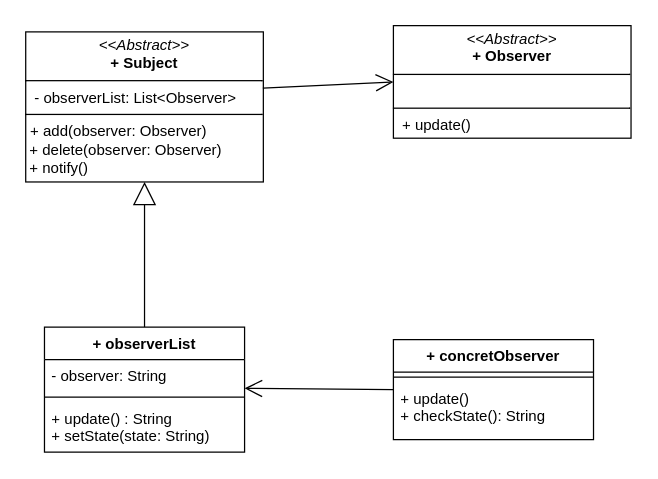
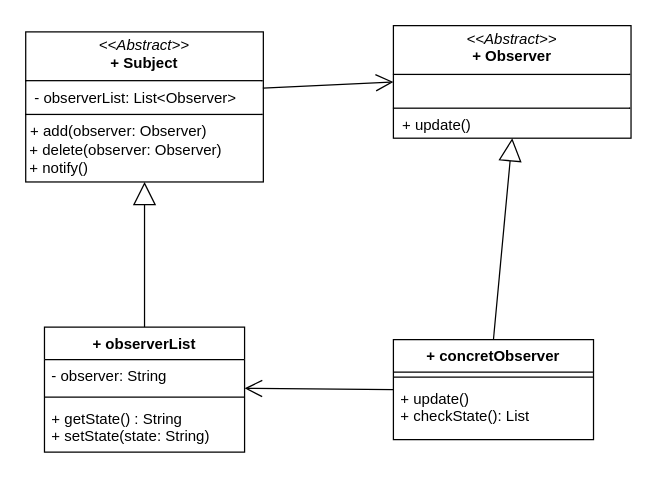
none -> (501, 251)
(485, 409) -> (477, 409)
(146, 438) -> (146, 438)
